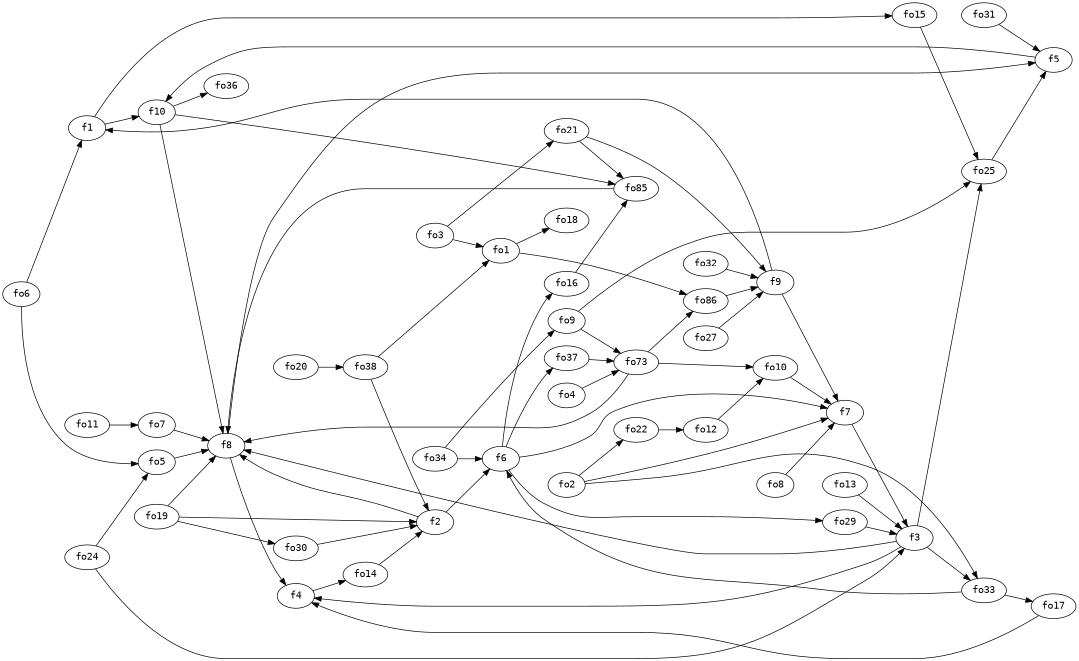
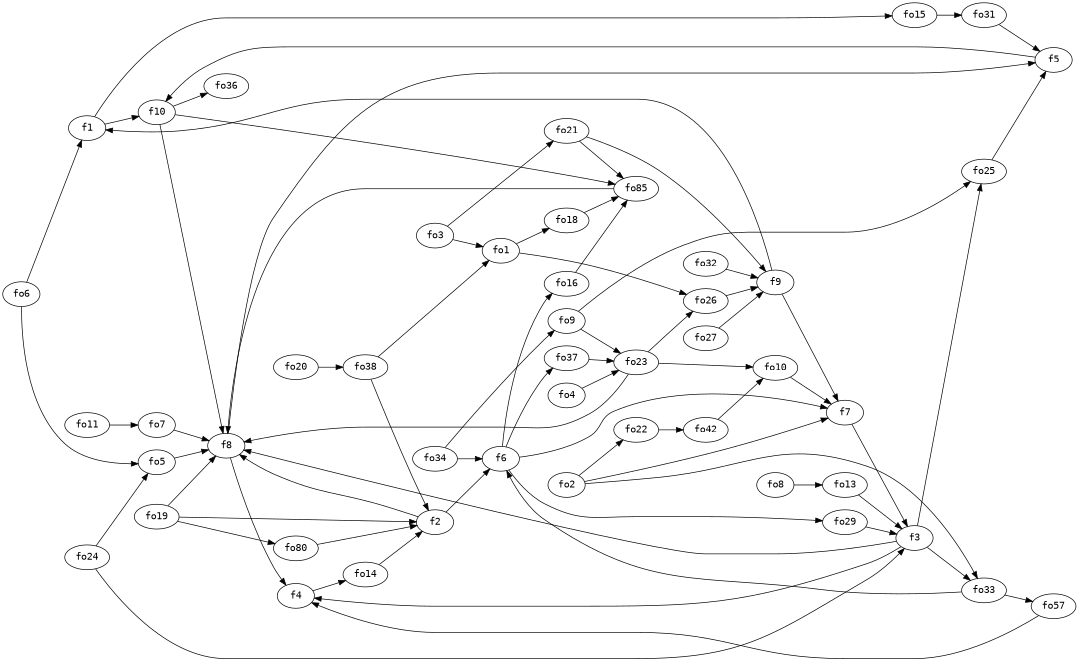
(948, 90) -> (946, 15)
none -> (598, 206)
(706, 301) -> (706, 301)
(636, 362) -> (636, 362)
(706, 430) -> (706, 430)
(810, 449) -> (805, 485)
(296, 548) -> (296, 548)
(1054, 606) -> (1054, 606)
